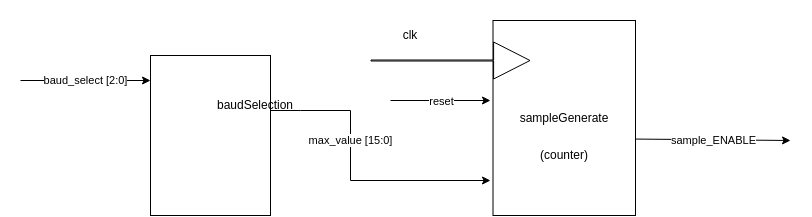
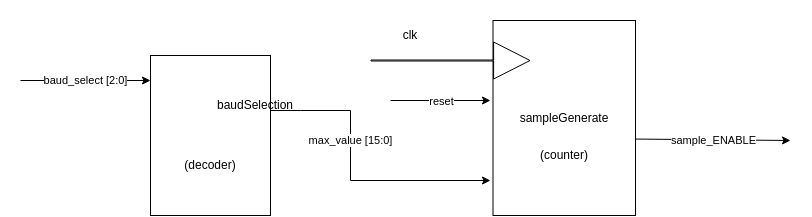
none -> (211, 166)
